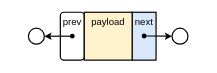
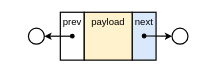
(72, 36) -> (72, 36)
